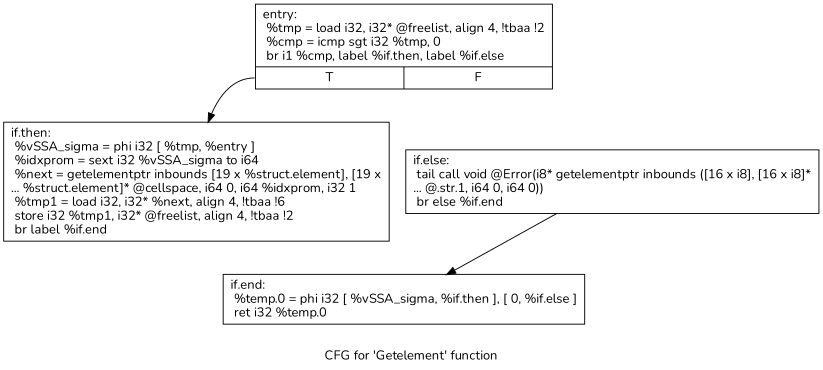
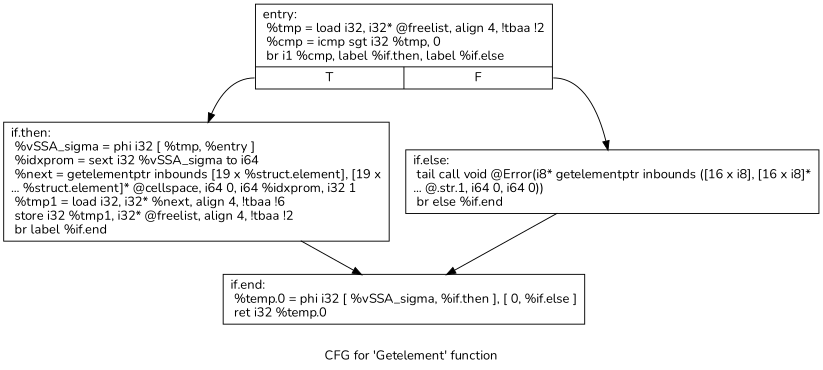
none -> (589, 100)
none -> (327, 256)
